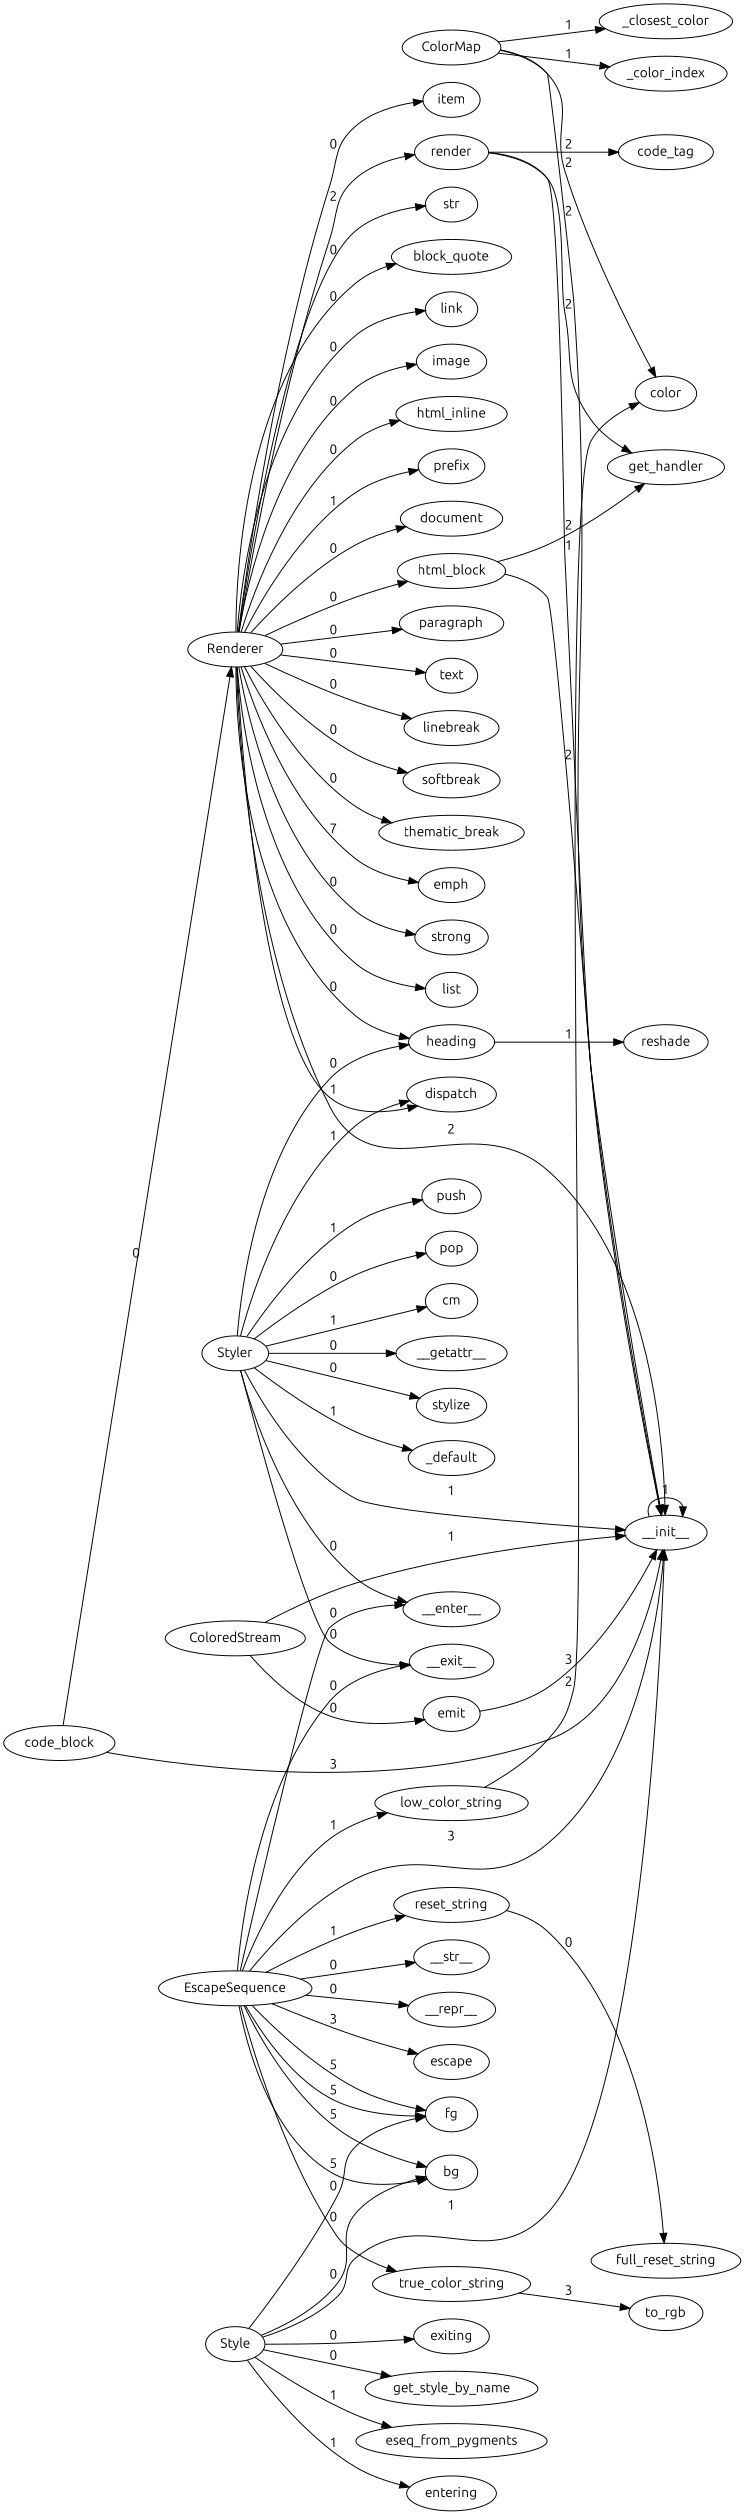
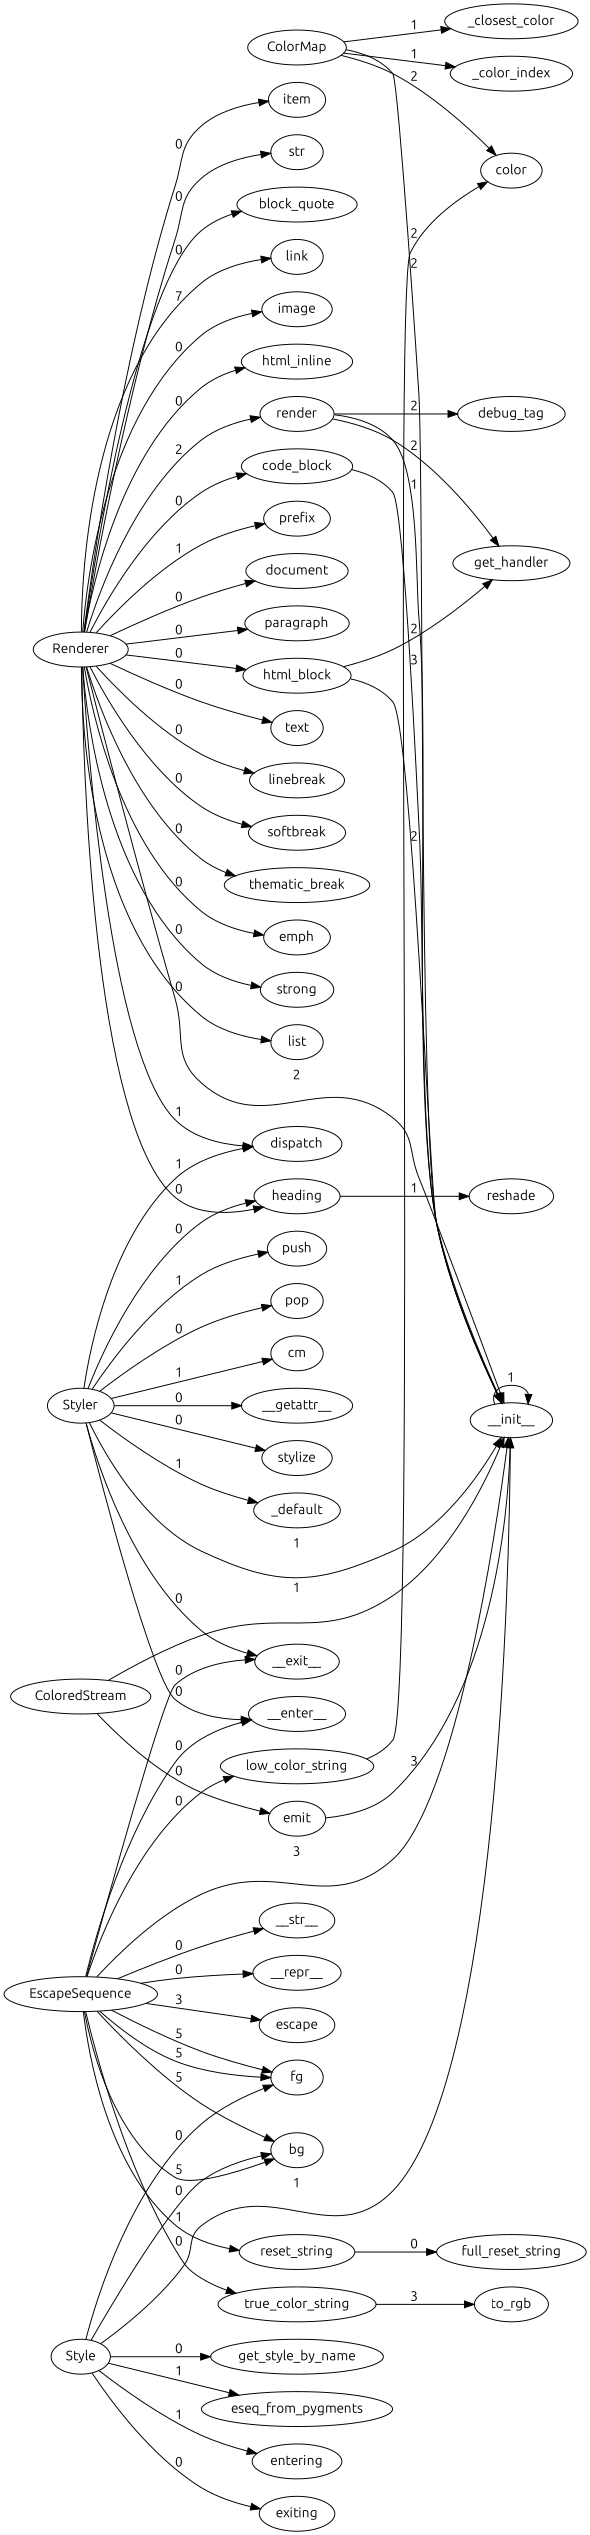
(666, 152) -> (511, 414)
(334, 348) -> (179, 297)
(334, 829) -> (179, 883)
(147, 1201) -> (150, 540)
(334, 1826) -> (179, 1802)
